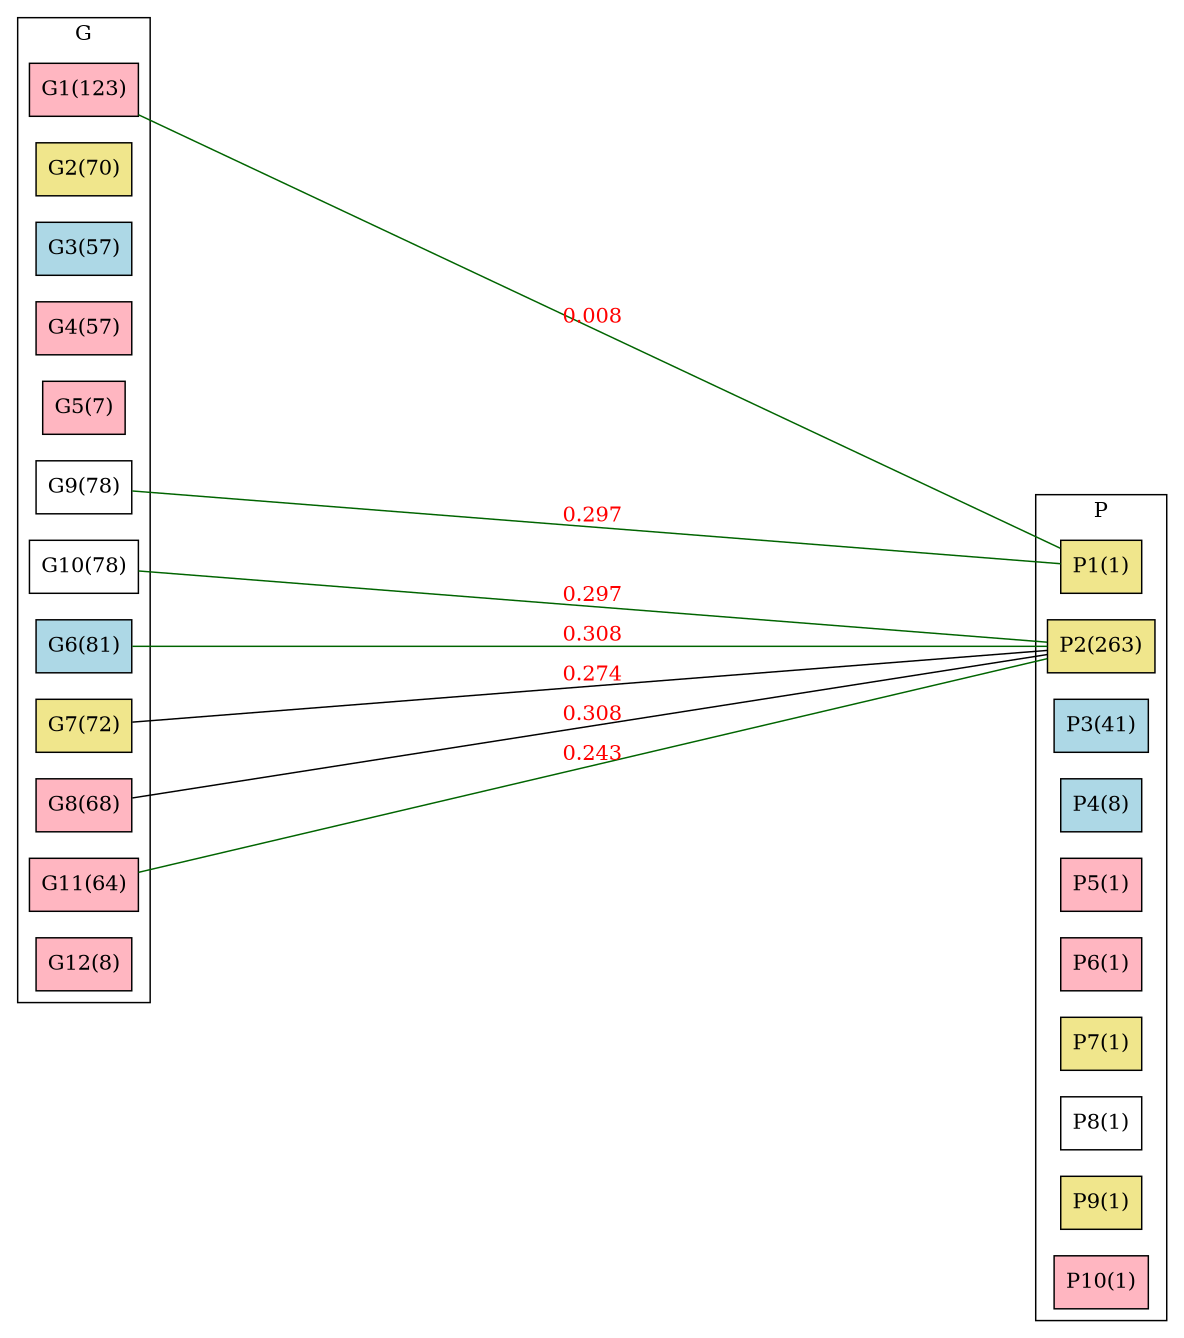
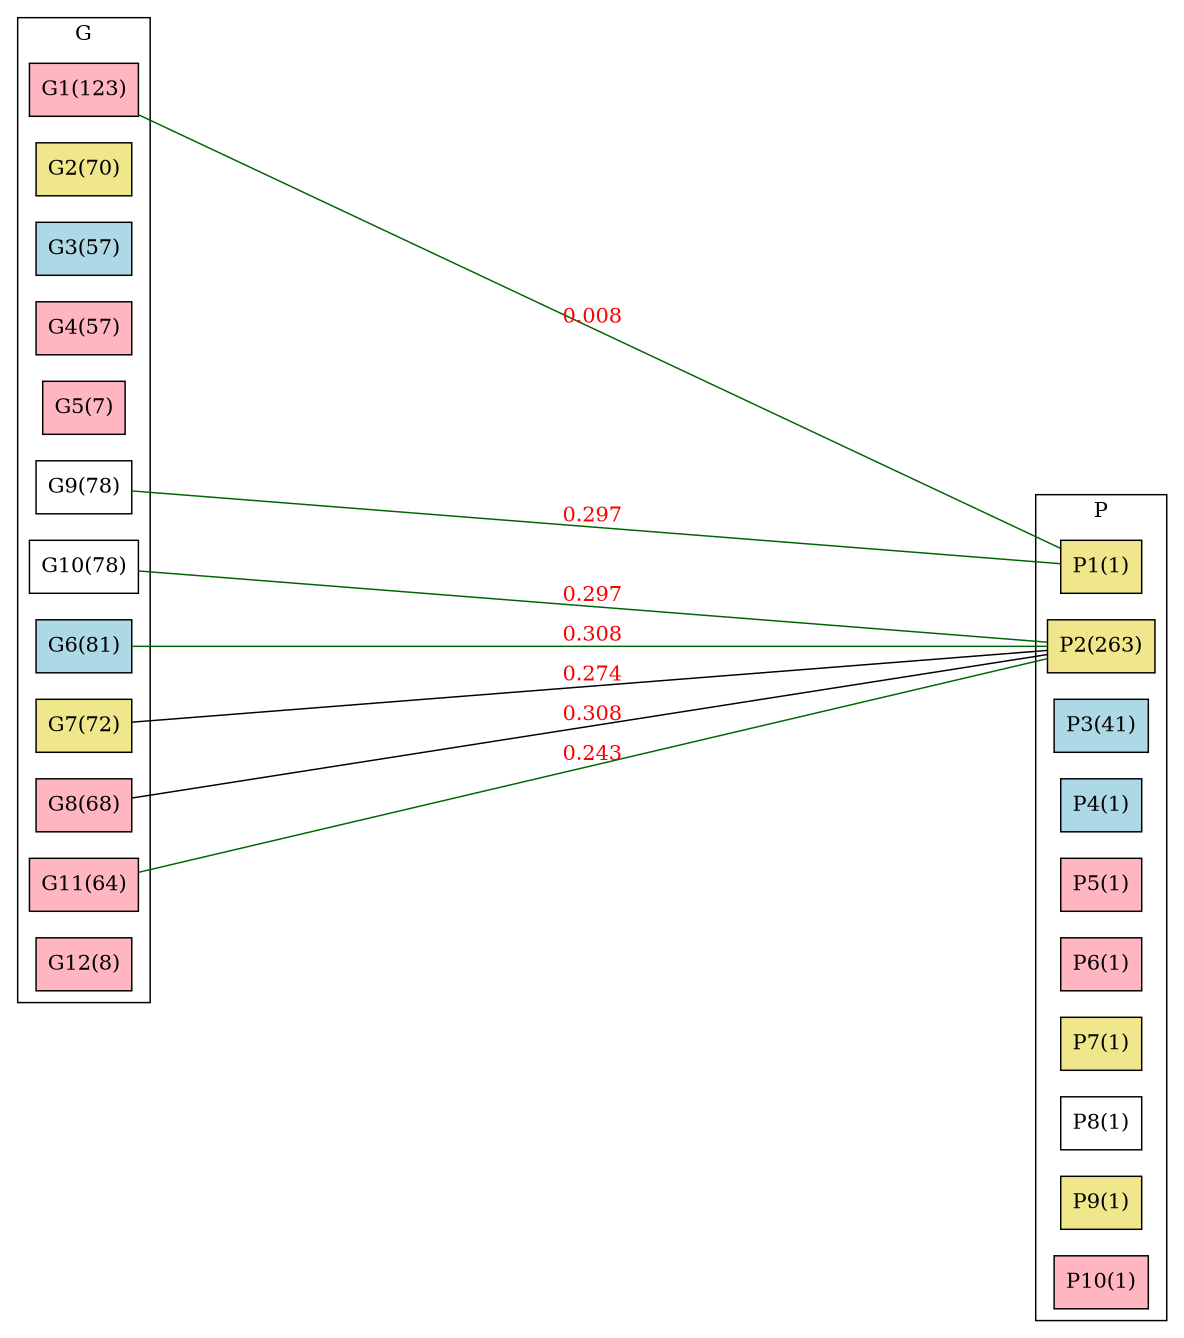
(1101, 805) -> (1101, 805)
